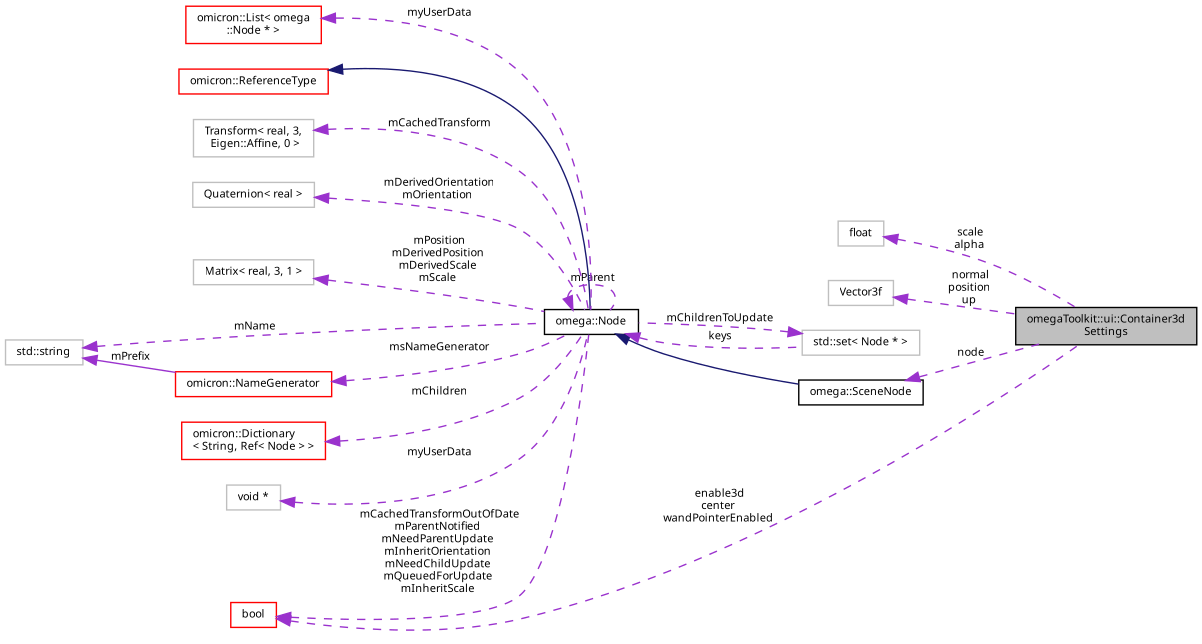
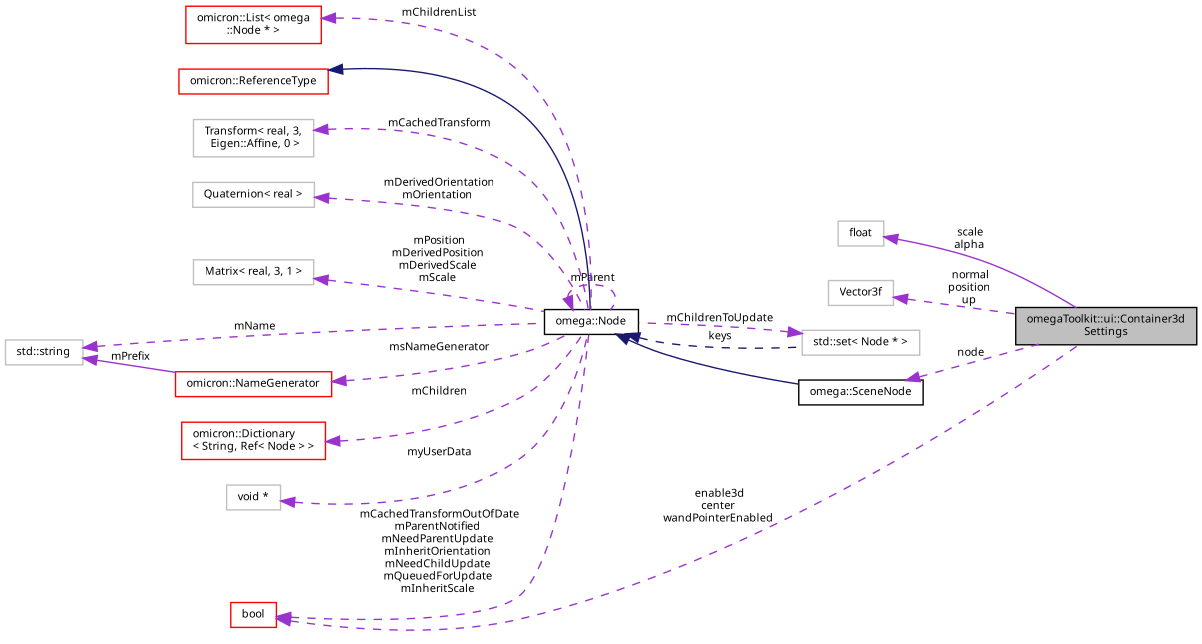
(438, 13) -> (438, 13)
(991, 264) -> (991, 264)
(720, 348) -> (720, 348)
